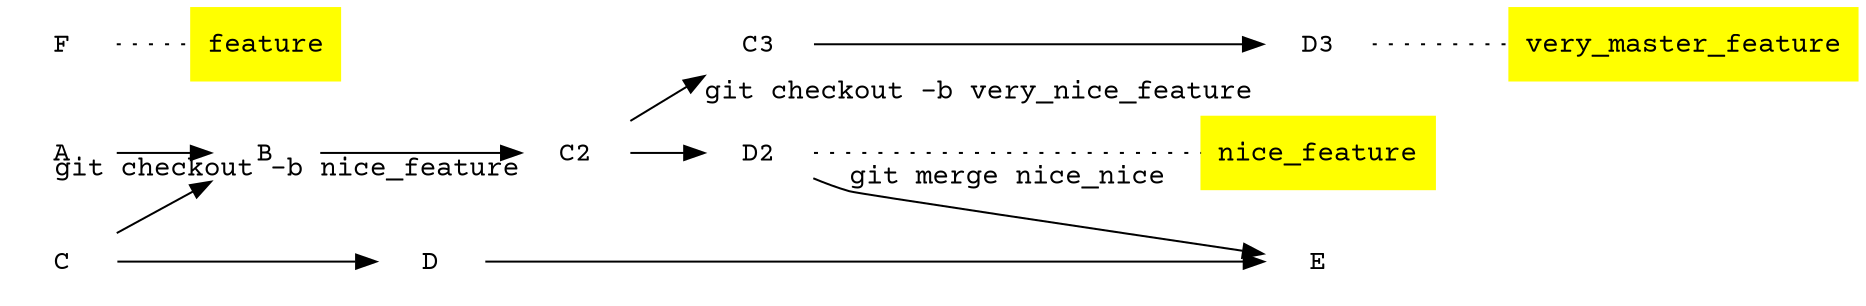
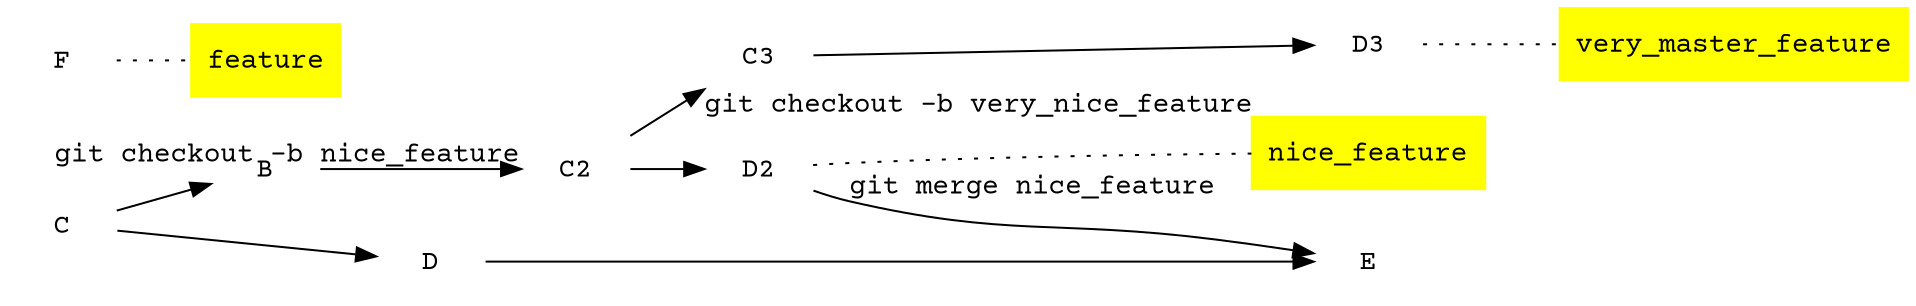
(62, 153) -> none
(1007, 176) -> (1032, 186)
